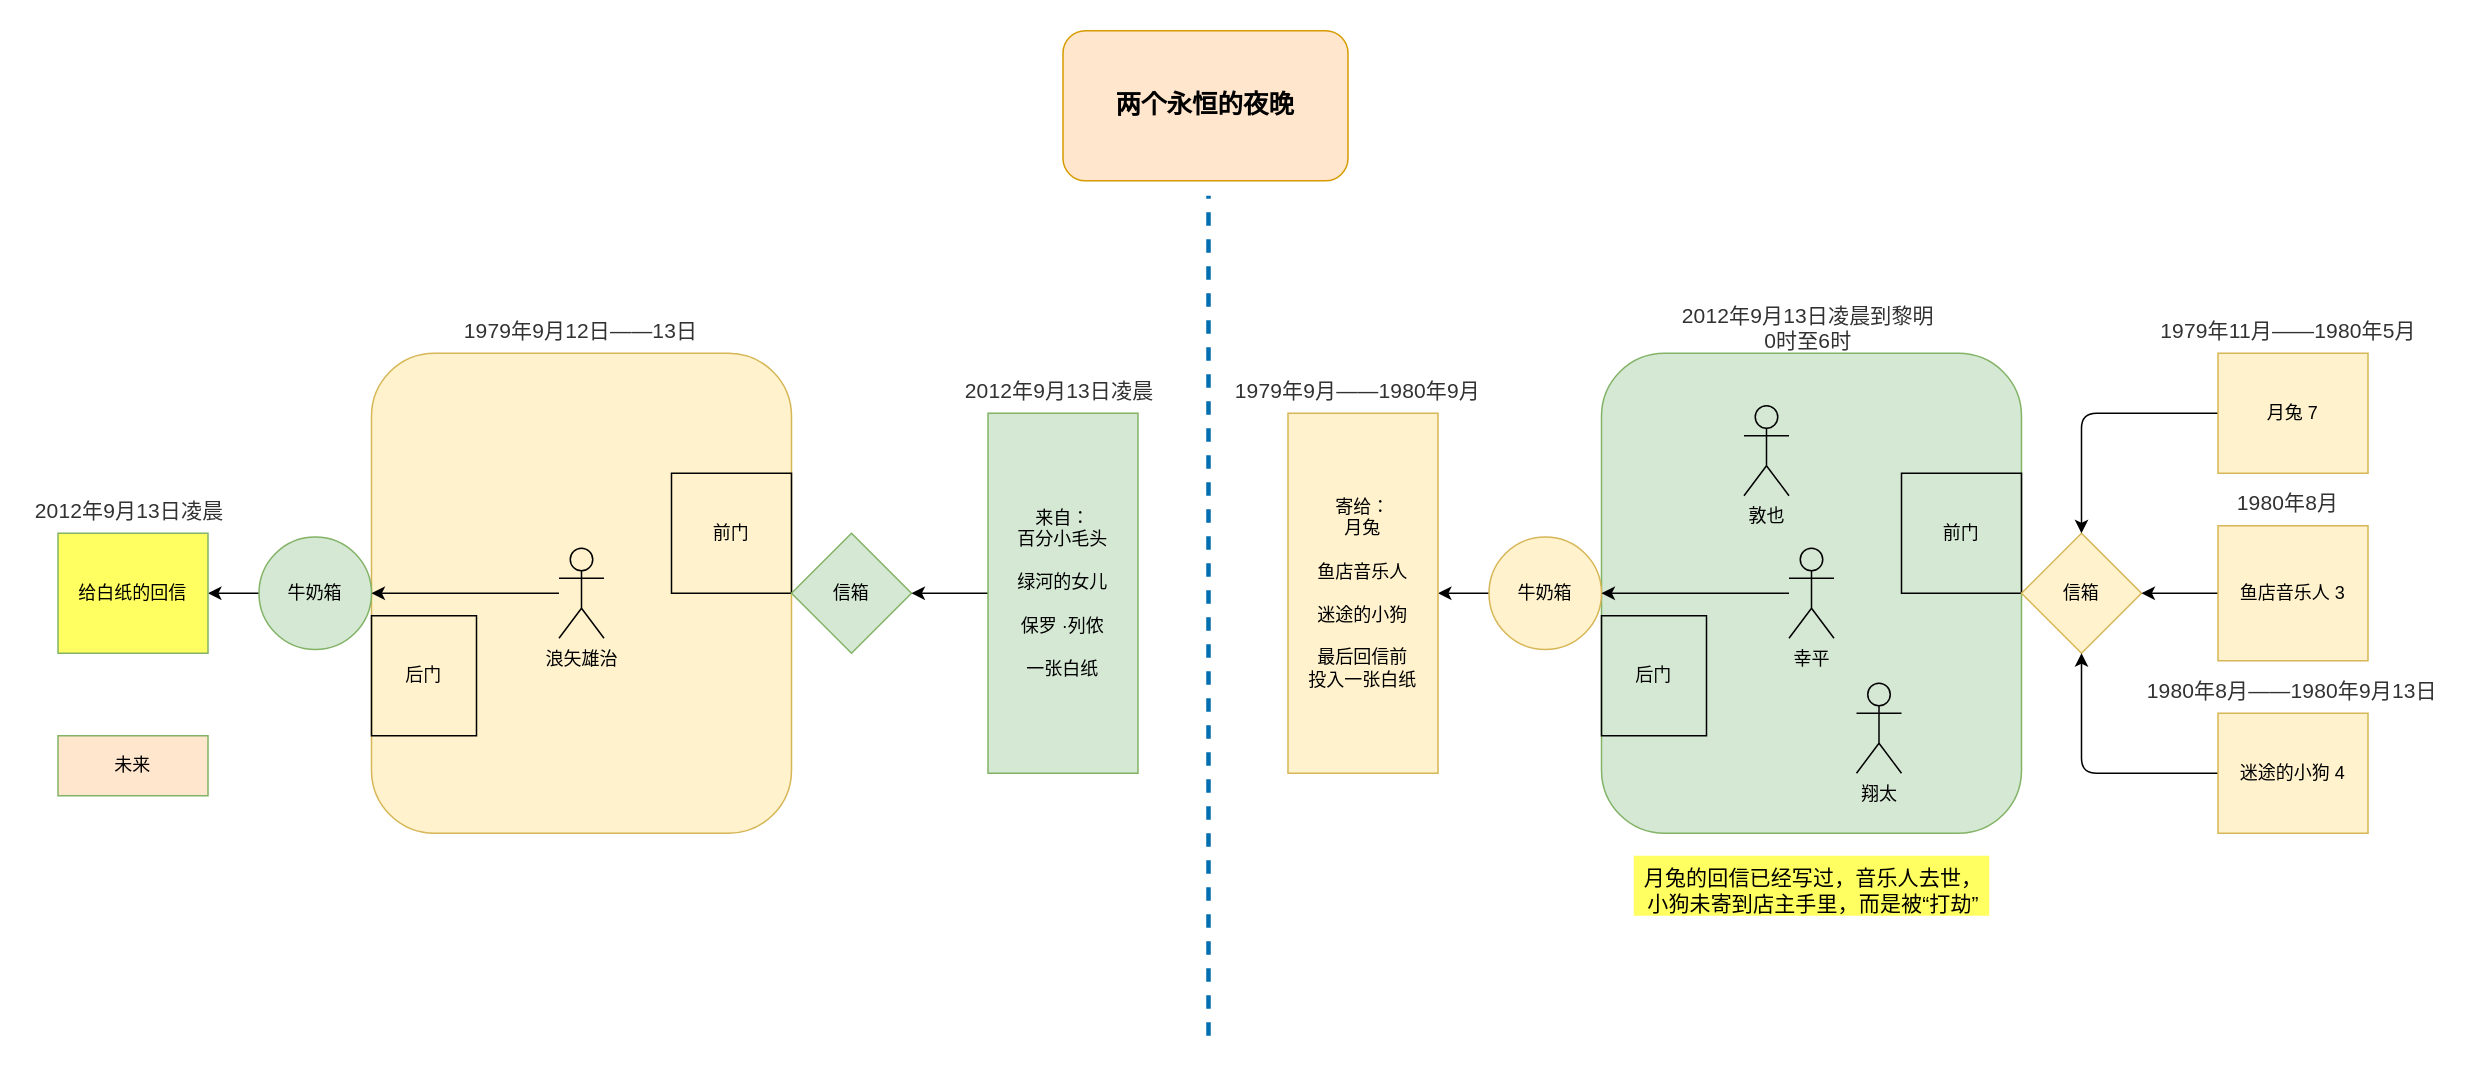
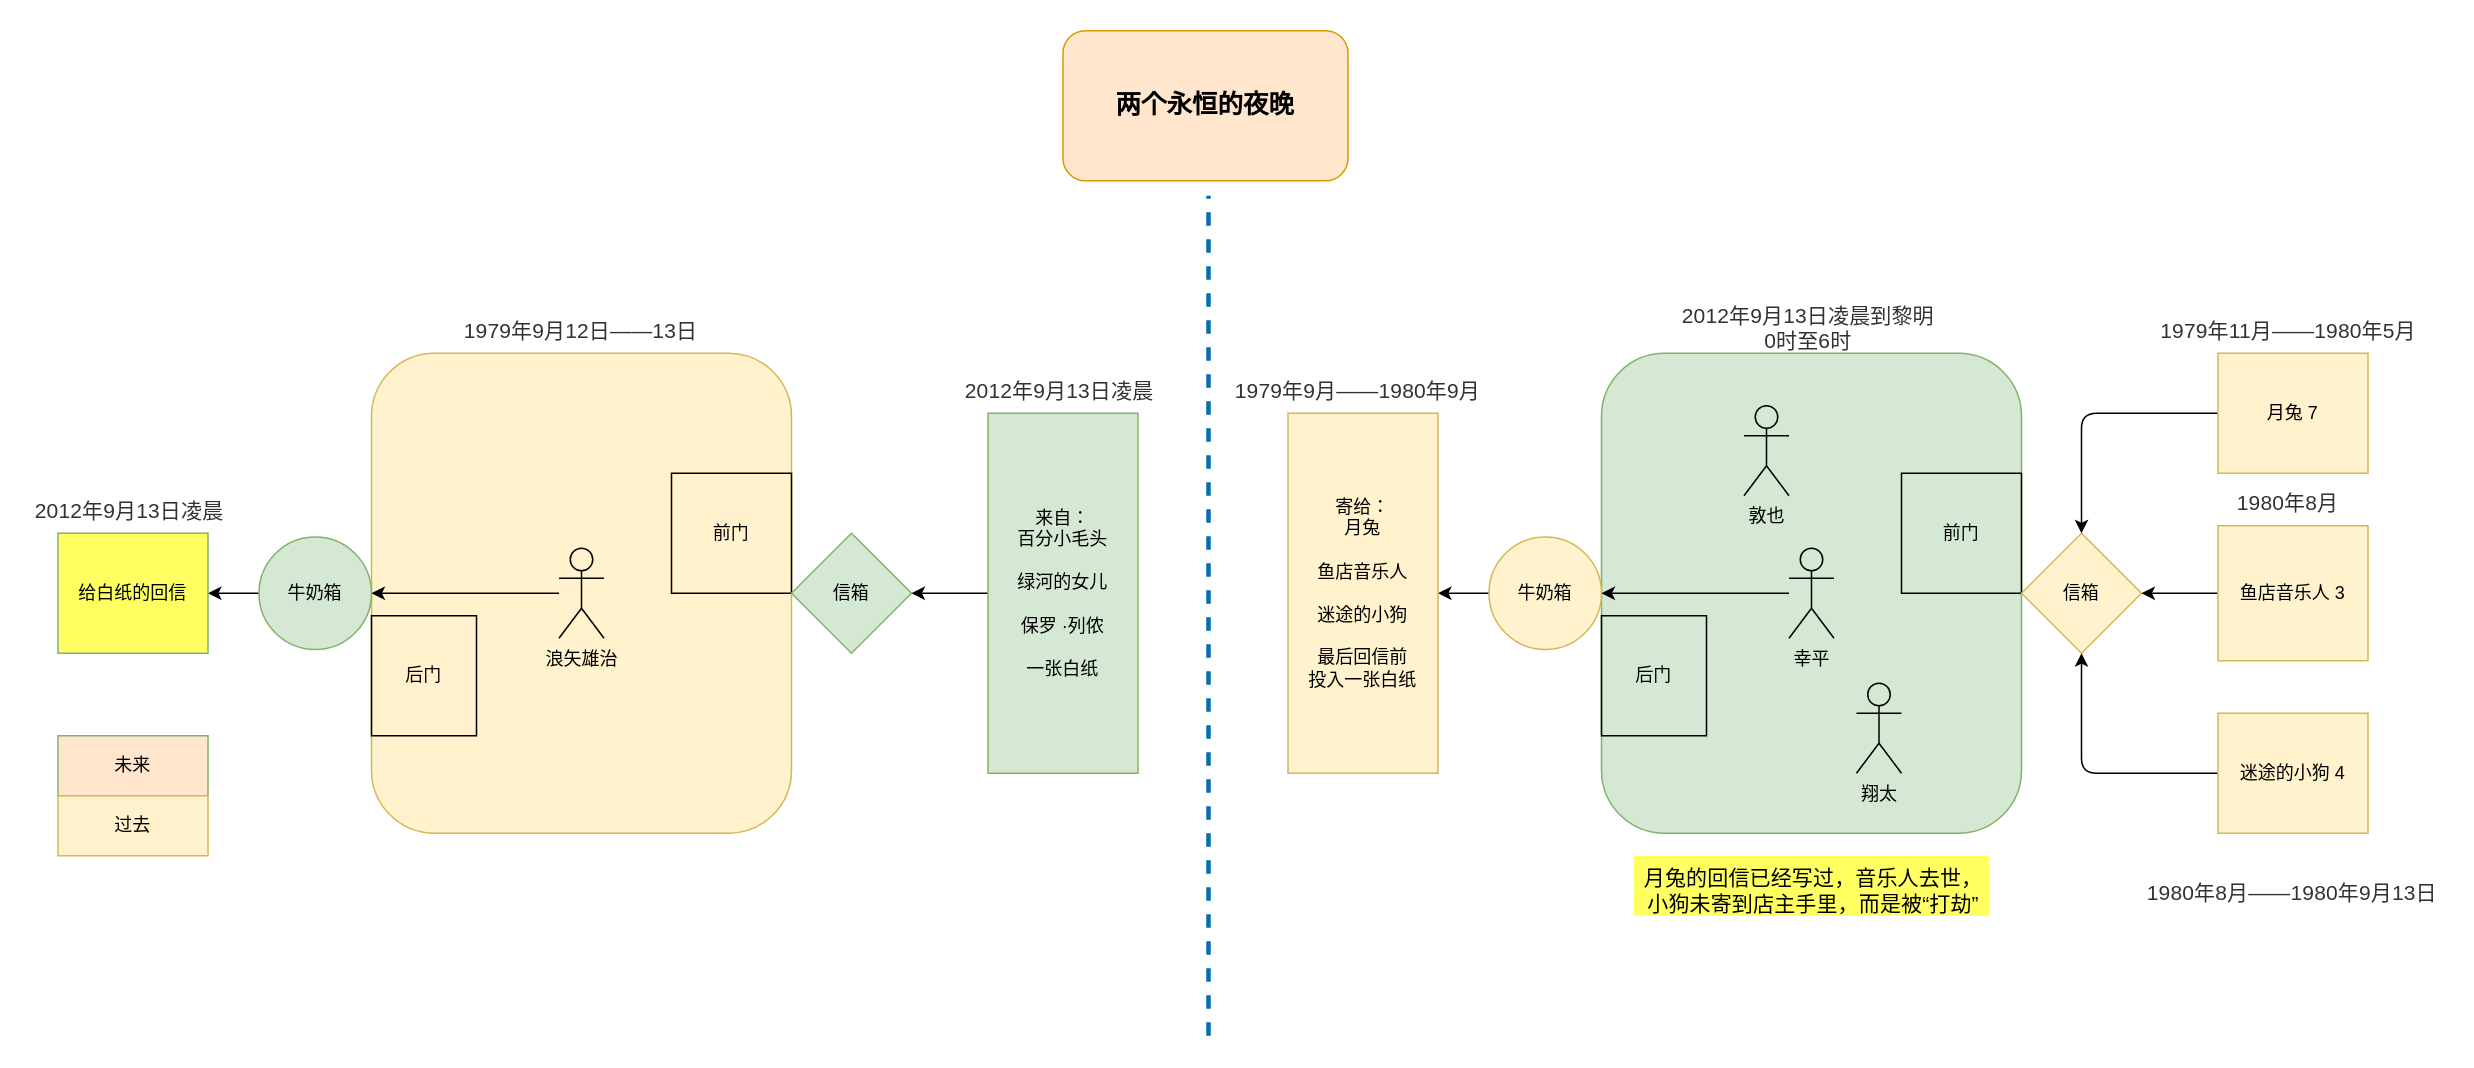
(2293, 691) -> (2293, 893)
none -> (133, 826)
